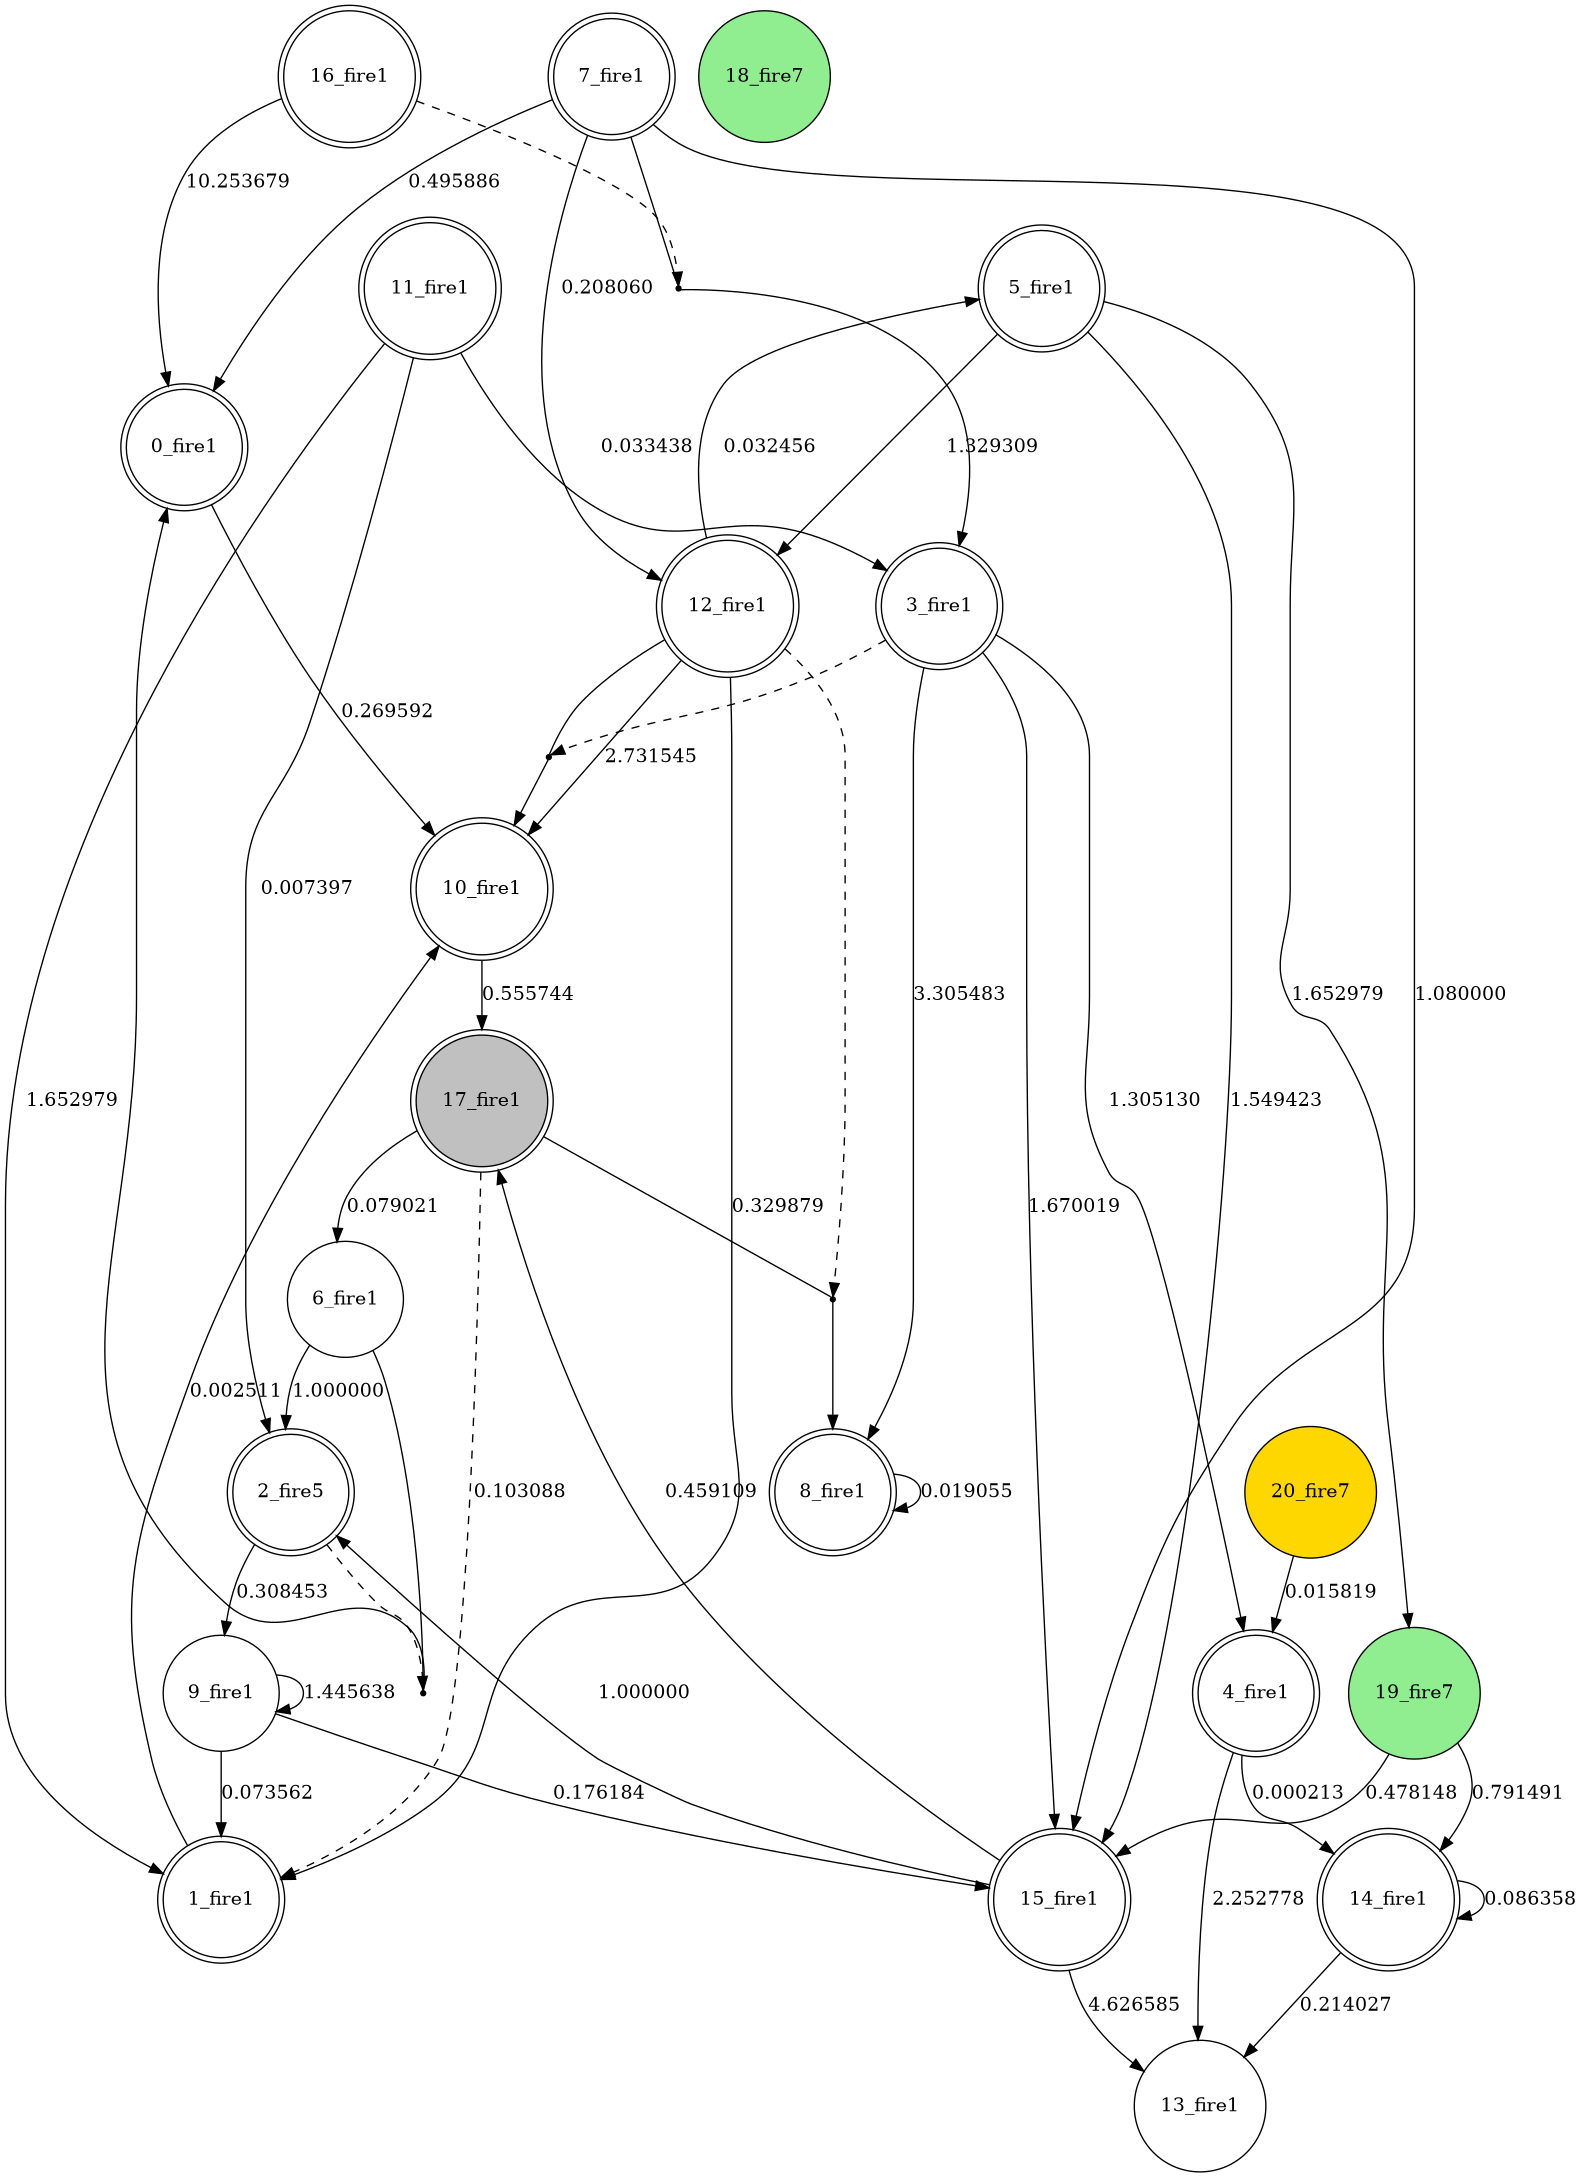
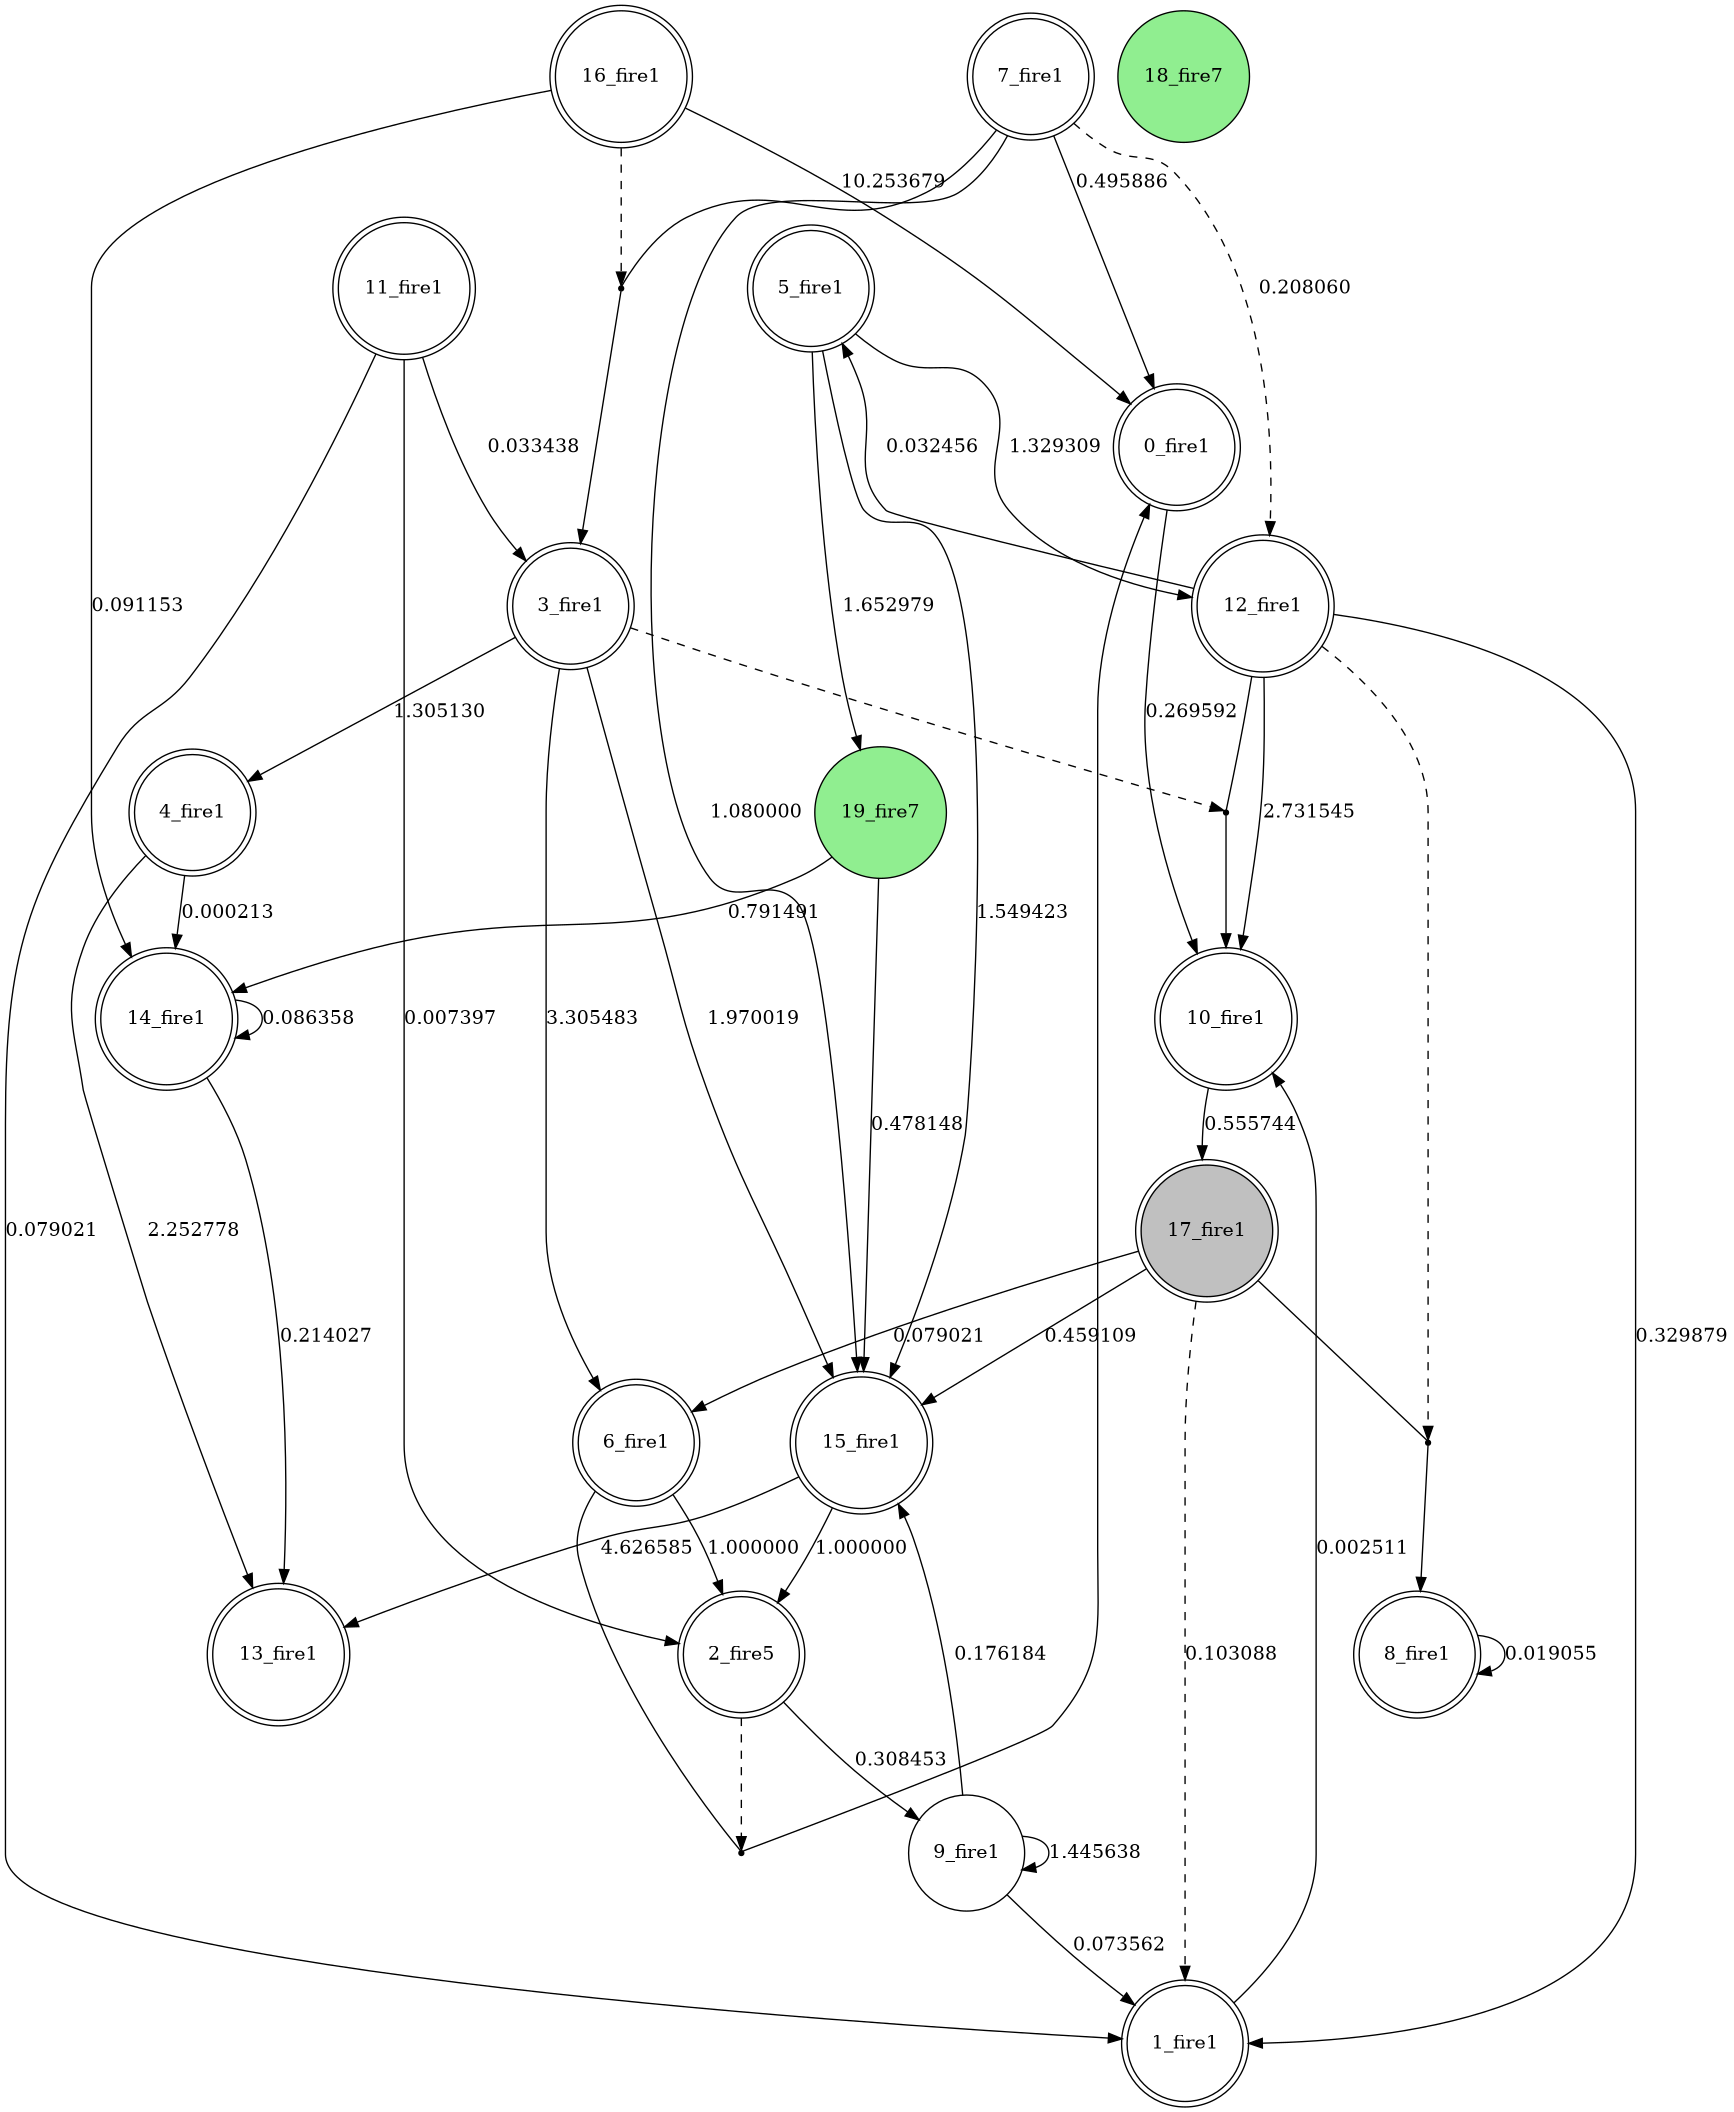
none -> (91, 359)
(542, 371) -> (1239, 282)
(913, 1051) -> (546, 1027)
(72, 1101) -> (52, 1231)
(1074, 1207) -> (754, 1019)
(345, 1299) -> (636, 1443)
(1311, 1492) -> none
(678, 1575) -> (1040, 1333)
(1200, 2106) -> (279, 1655)
